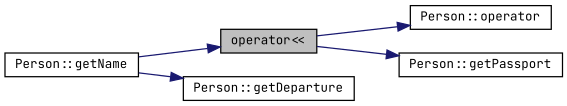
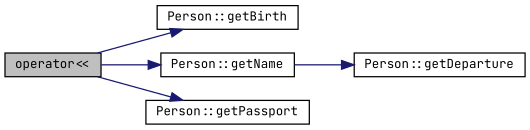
(481, 17) -> (228, 17)
(173, 53) -> (125, 65)
